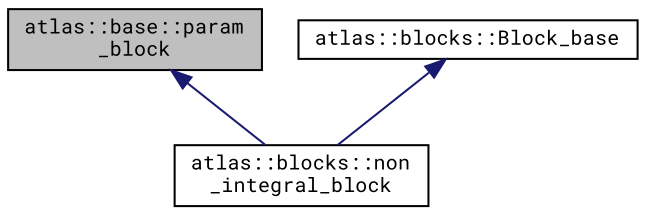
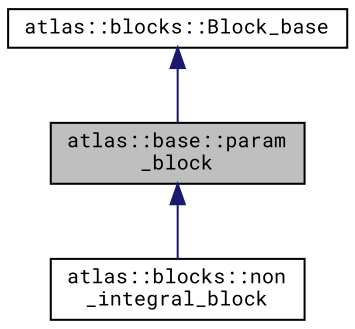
(383, 109) -> (178, 96)
